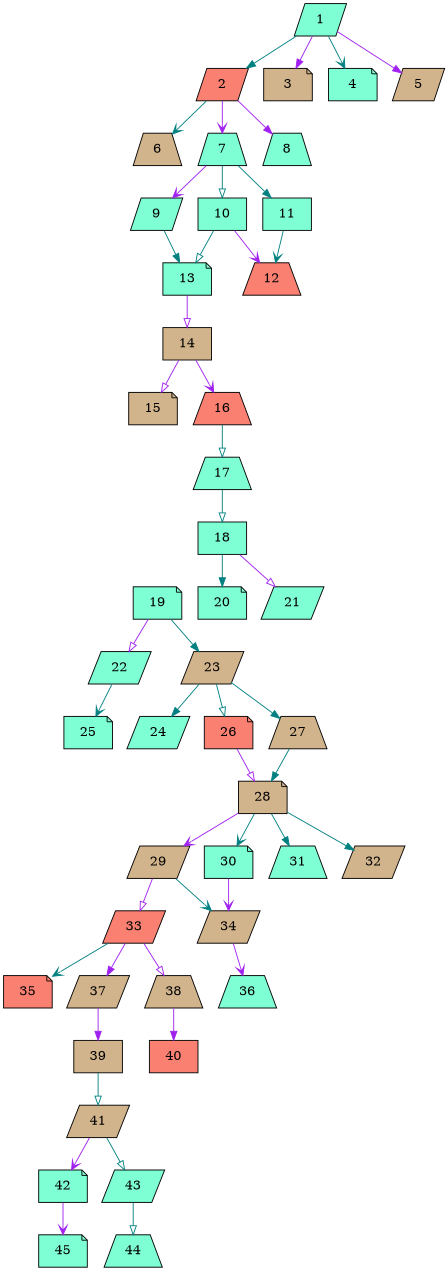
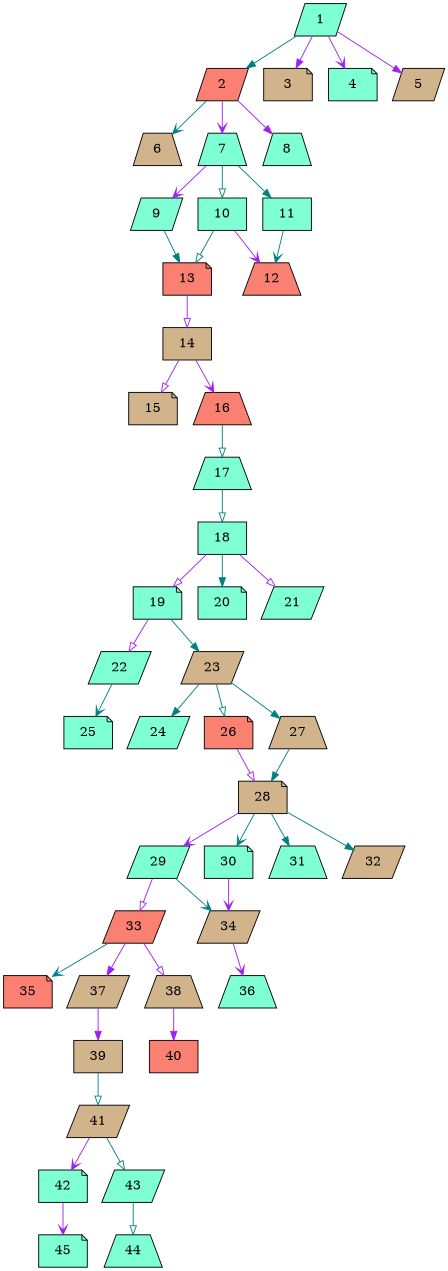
(335, 48) -> (335, 48)
(187, 279) -> (187, 279)
none -> (193, 567)
(158, 862) -> (158, 862)
